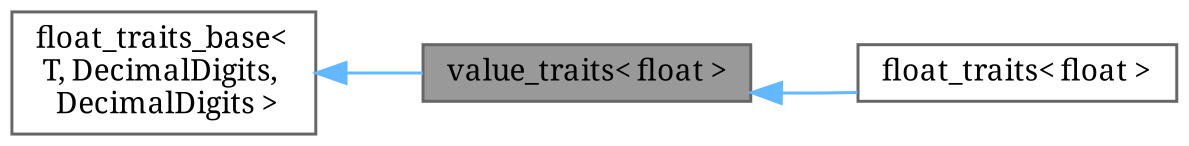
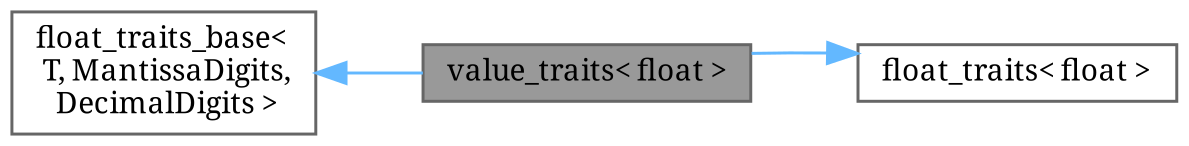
(164, 73) -> (164, 73)
(820, 93) -> (789, 53)
